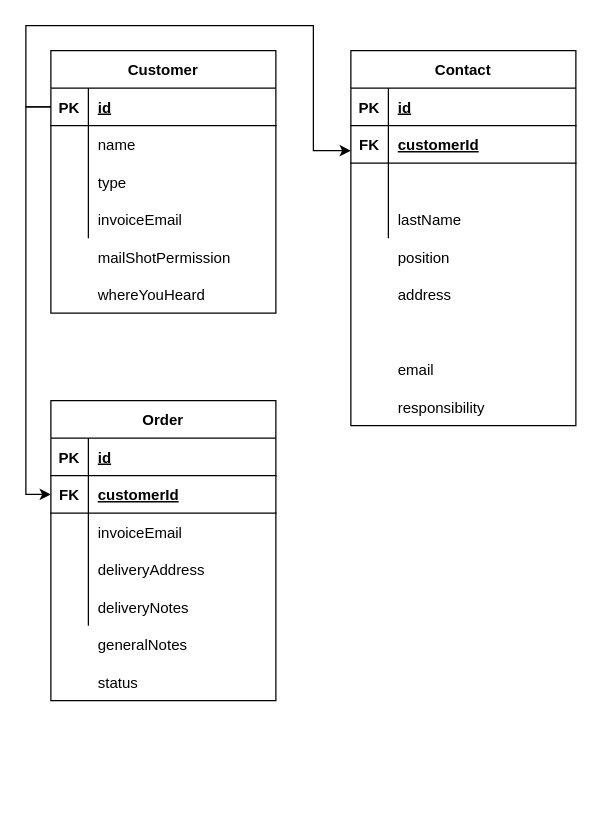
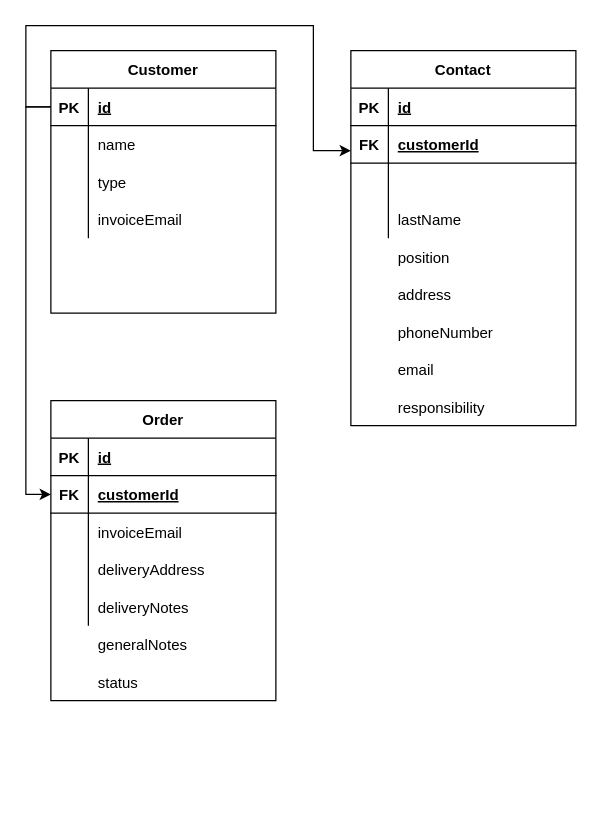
(182, 257) -> none
(182, 294) -> none
none -> (482, 332)
